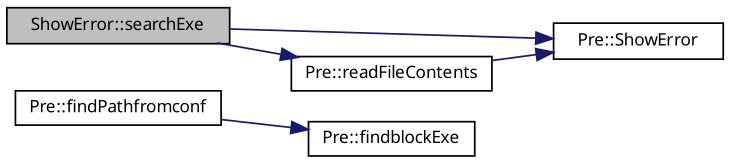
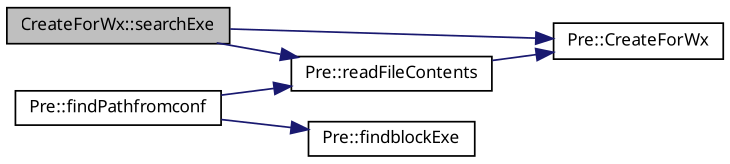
(118, 26) -> (118, 26)
(638, 41) -> (638, 41)
none -> (248, 92)
